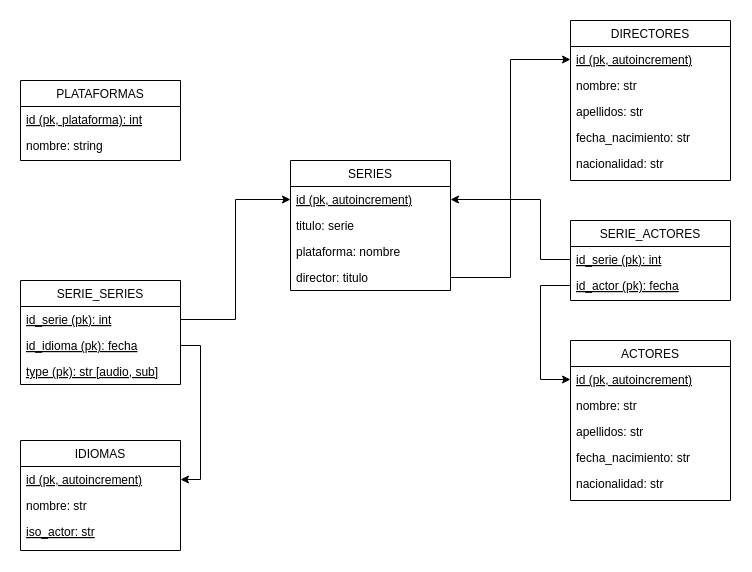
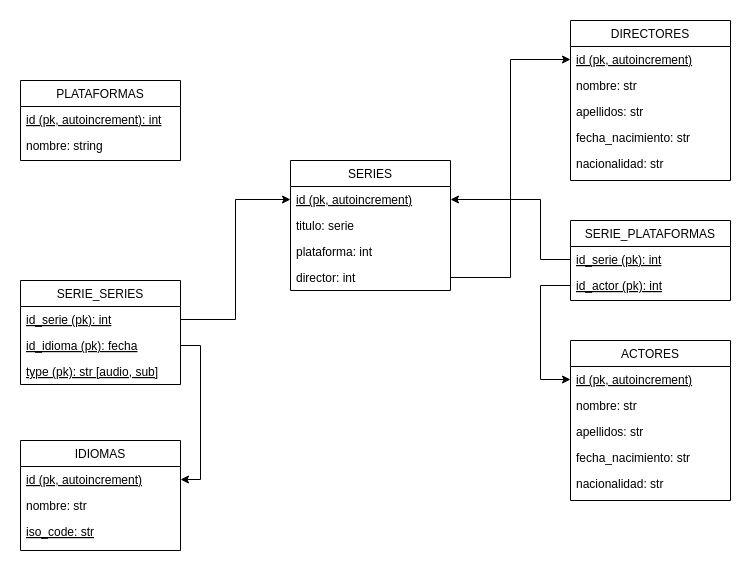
(94, 120) -> (104, 120)
(650, 234) -> (650, 234)
(352, 252) -> (340, 252)
(342, 278) -> (333, 278)
(637, 286) -> (629, 286)
(68, 532) -> (65, 532)
